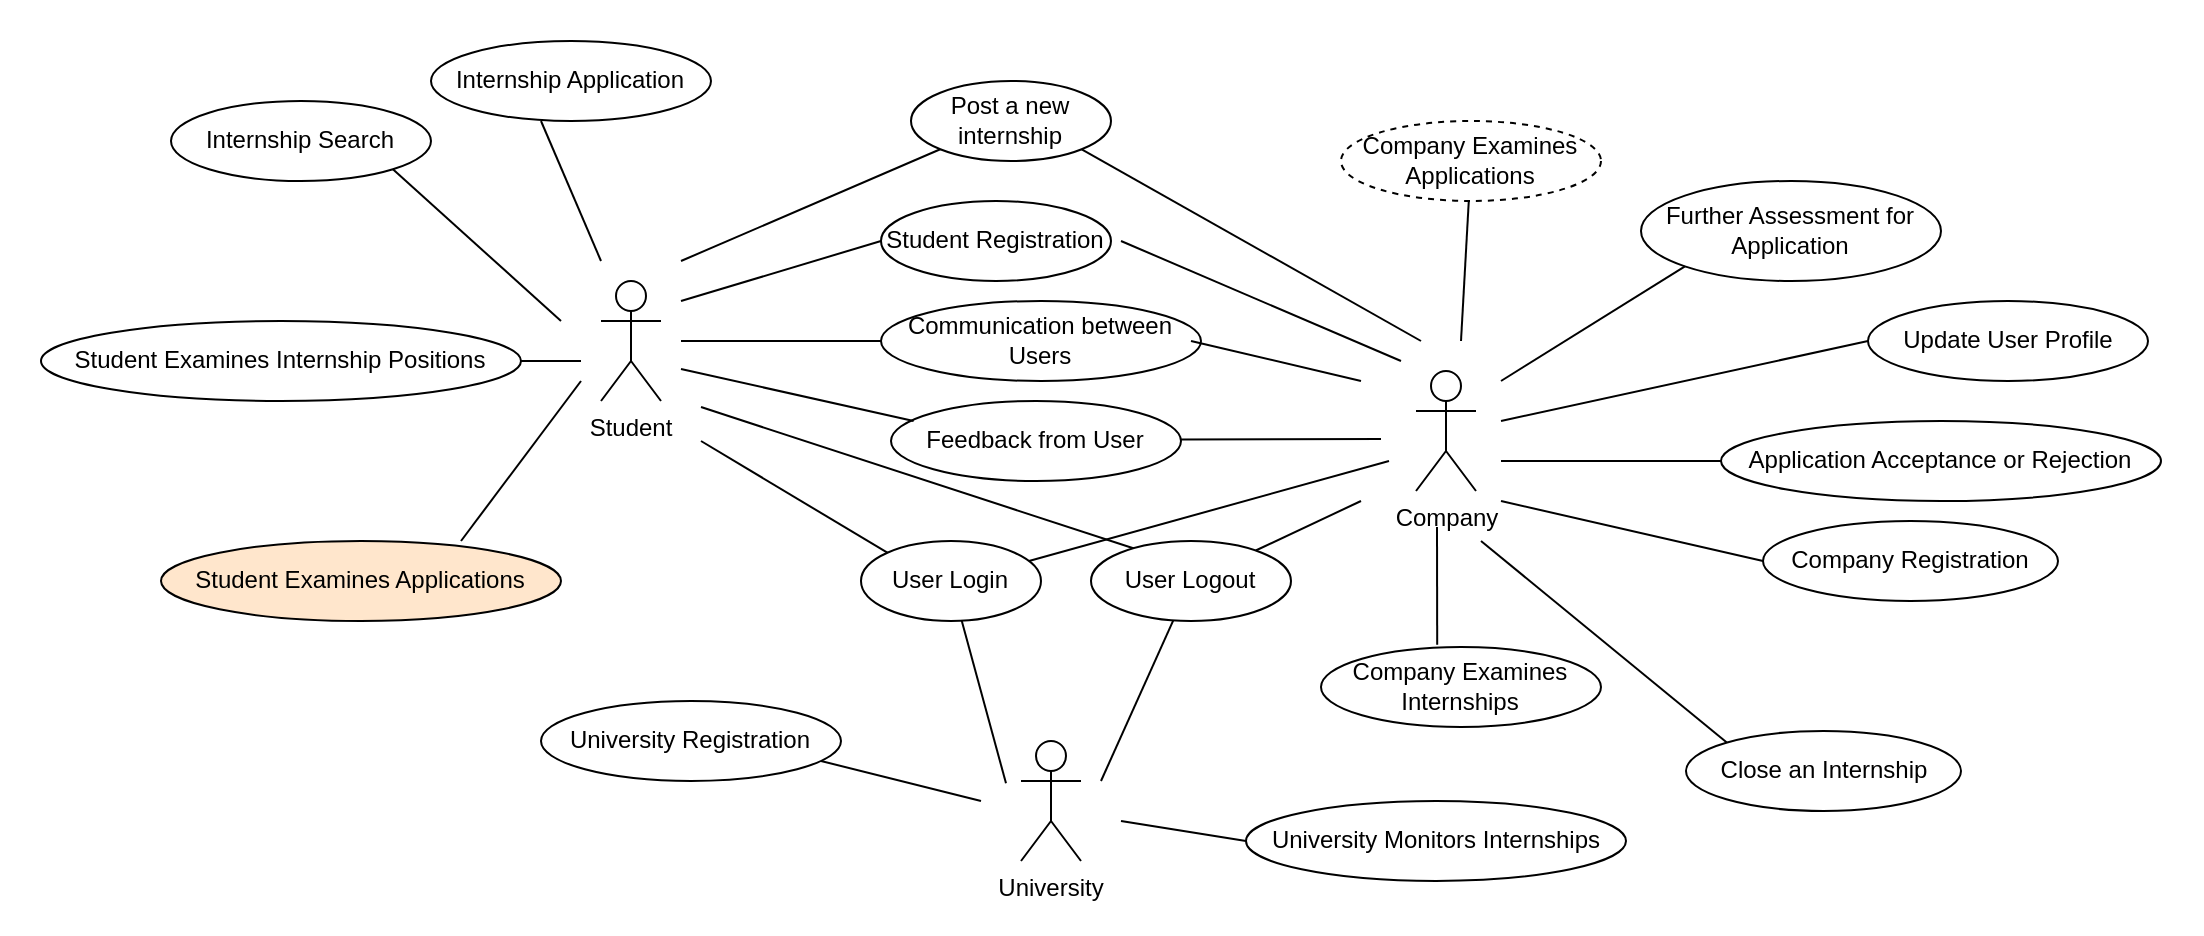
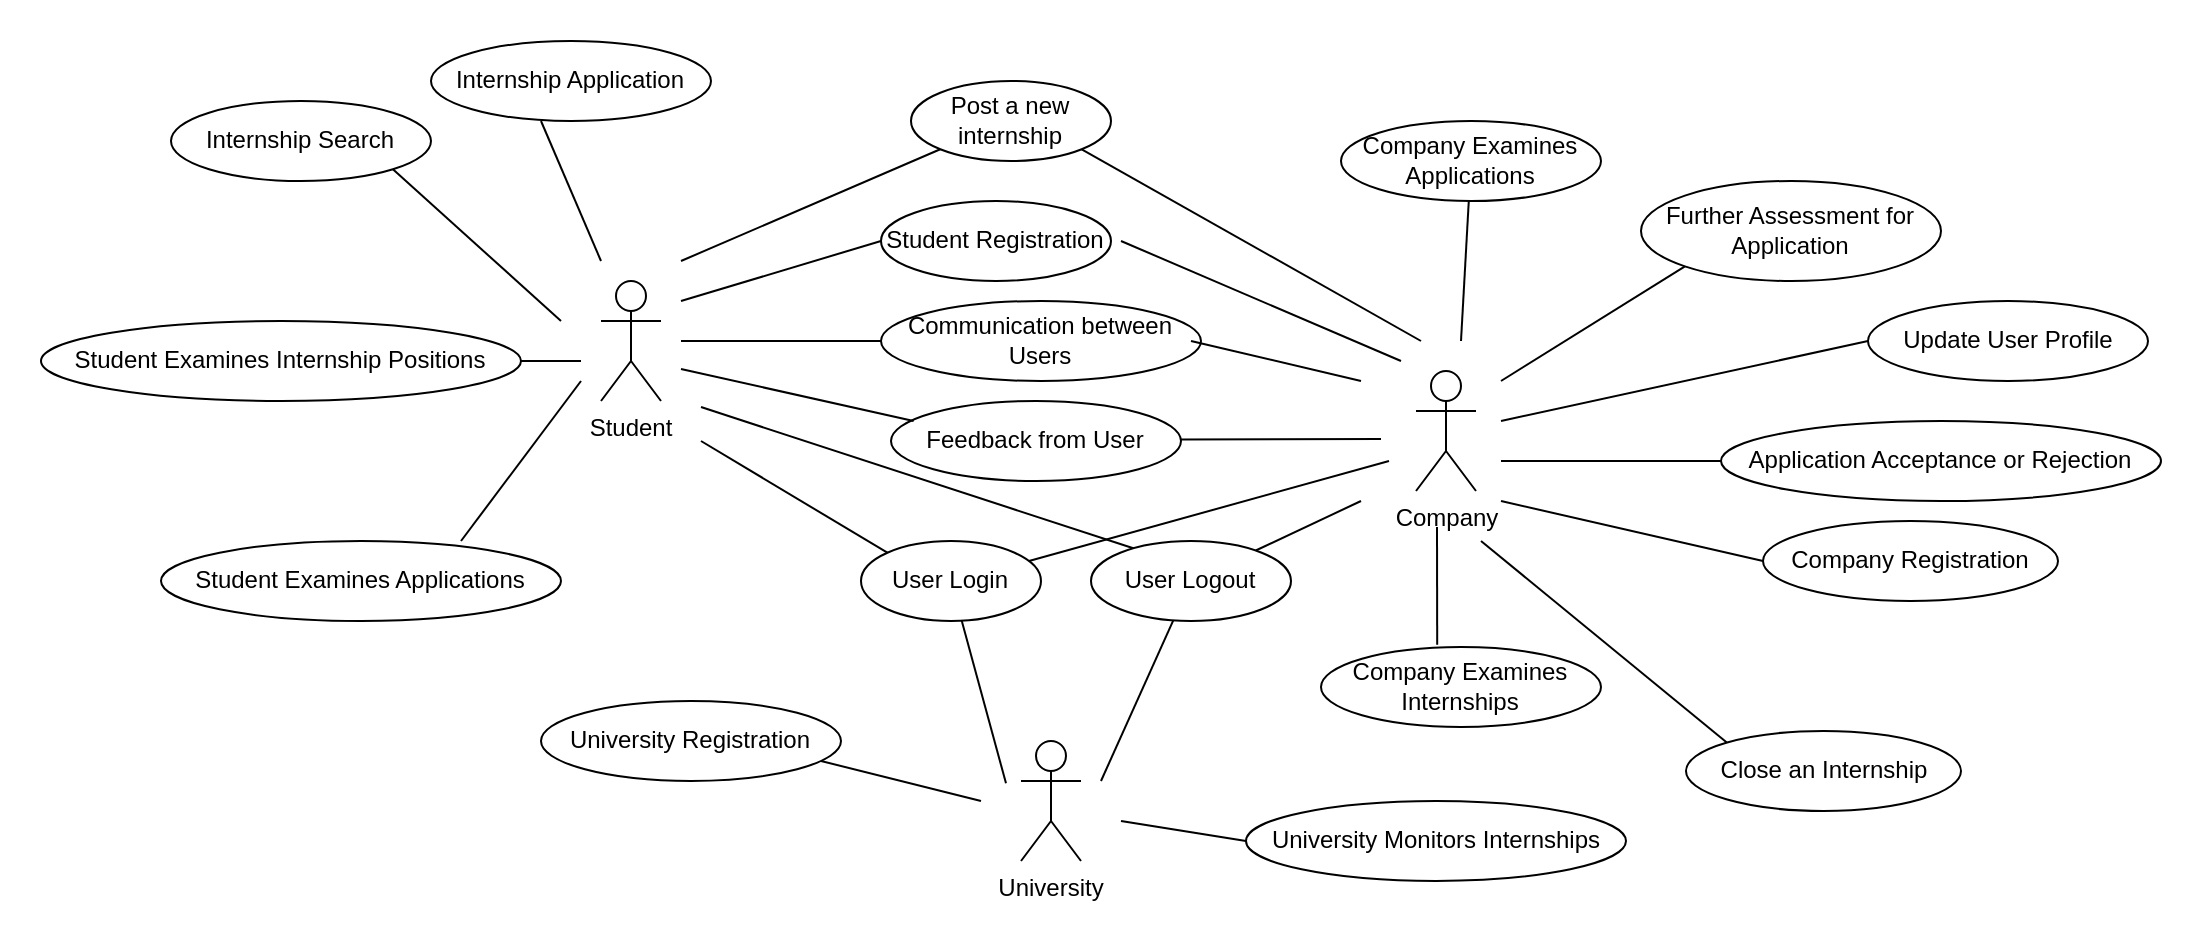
(1471, 161) -> (1471, 161)
(361, 581) -> (361, 581)
